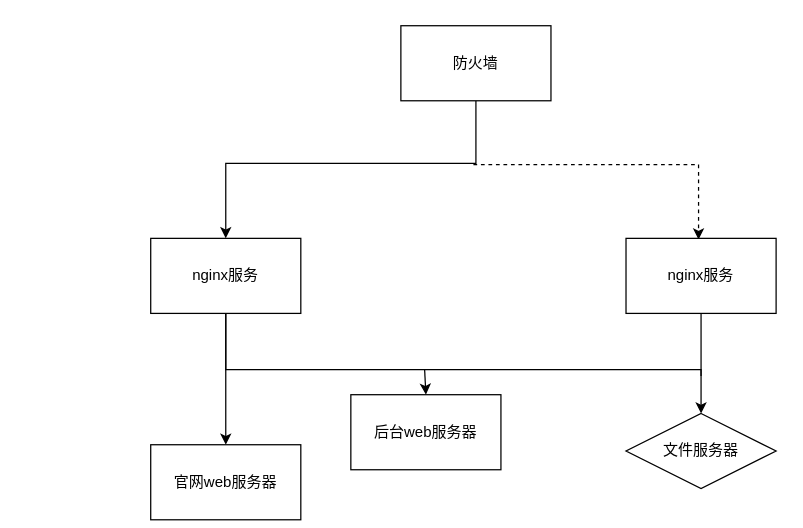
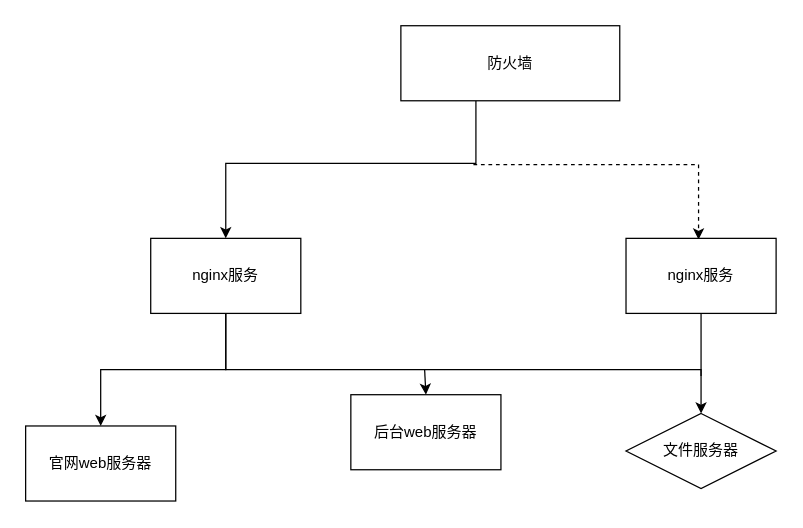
(476, 63) -> (510, 63)
(226, 482) -> (101, 463)
